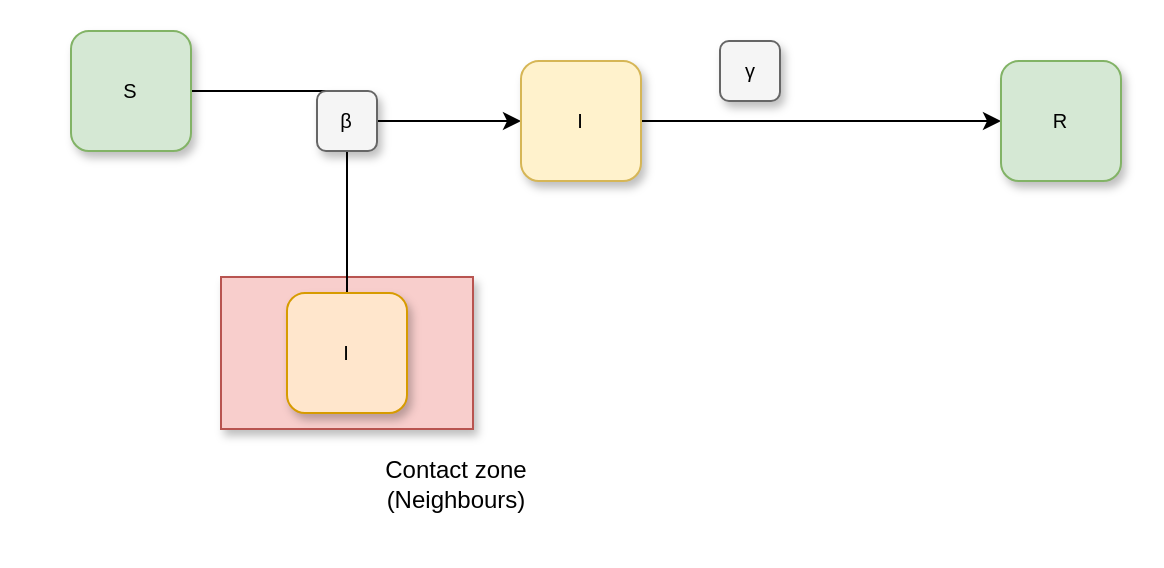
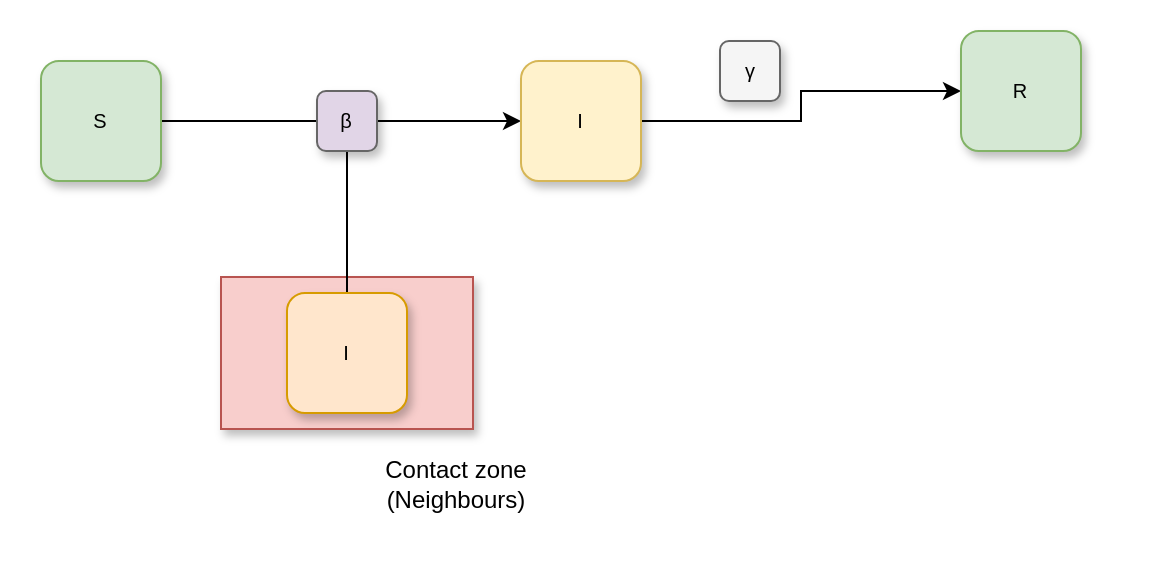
(131, 91) -> (101, 121)
(347, 121) -> (347, 121)
(1061, 121) -> (1021, 91)
